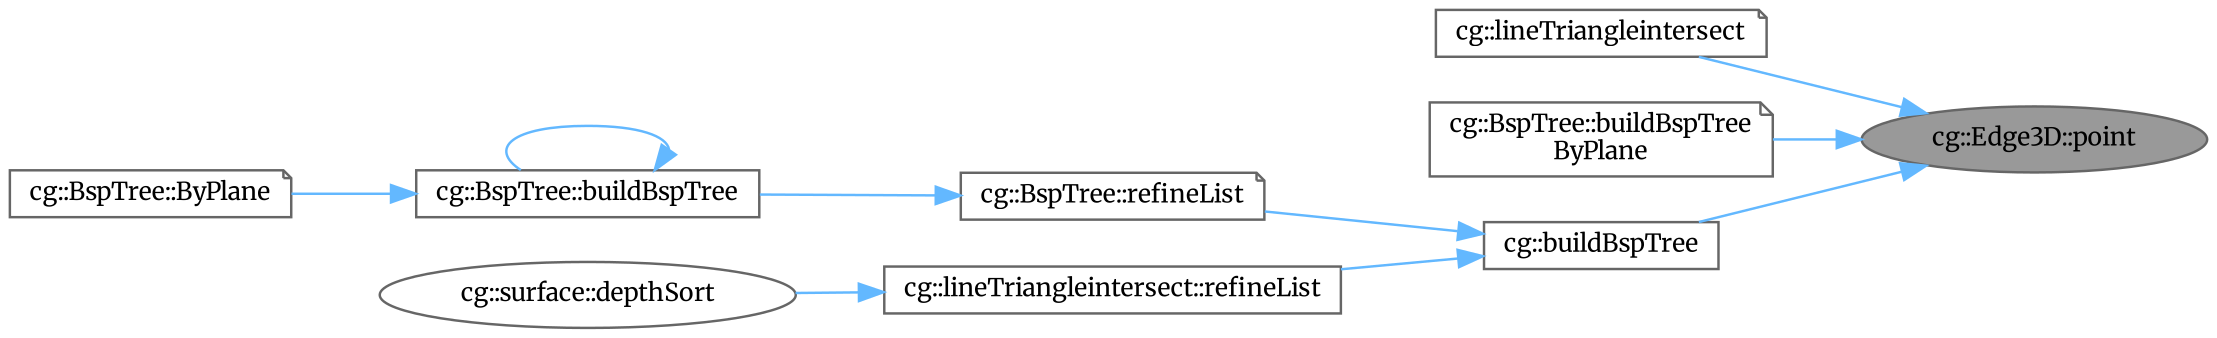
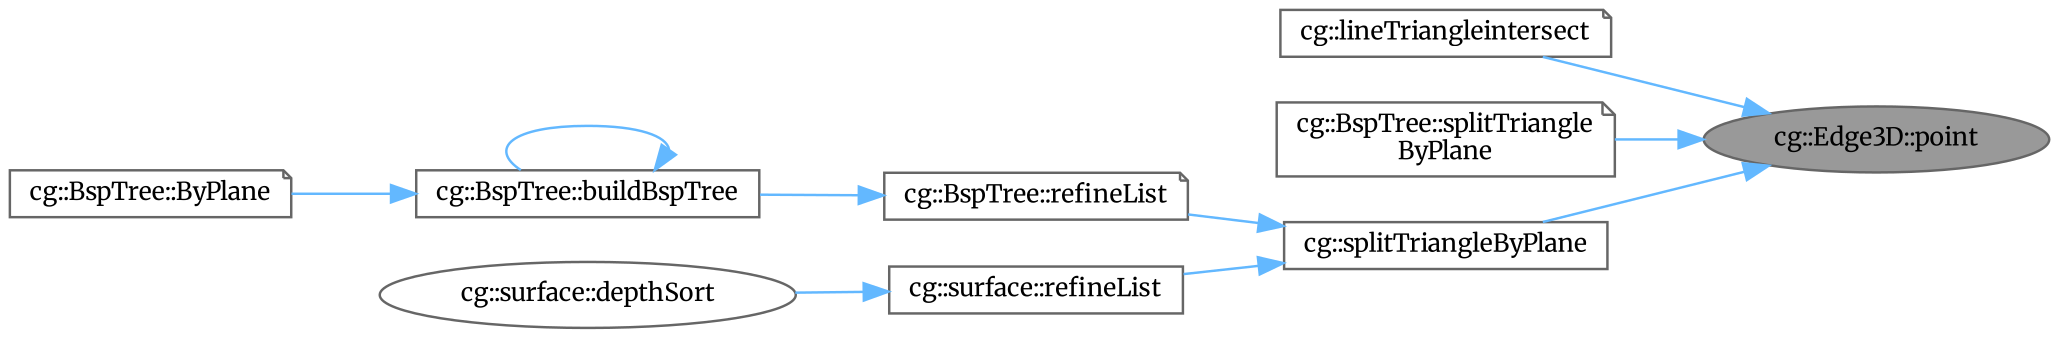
(1601, 139) -> (1446, 139)
(1601, 246) -> (1446, 246)
(1113, 290) -> (1036, 290)
